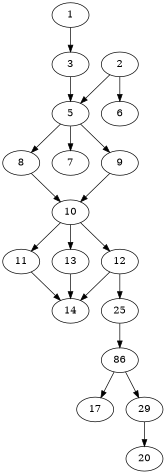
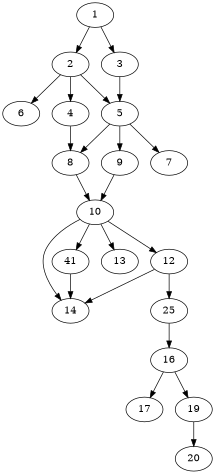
none -> (84, 37)
none -> (71, 114)
(21, 262) -> (71, 262)
(71, 283) -> (45, 250)
(120, 360) -> (169, 360)
(144, 409) -> (194, 409)
